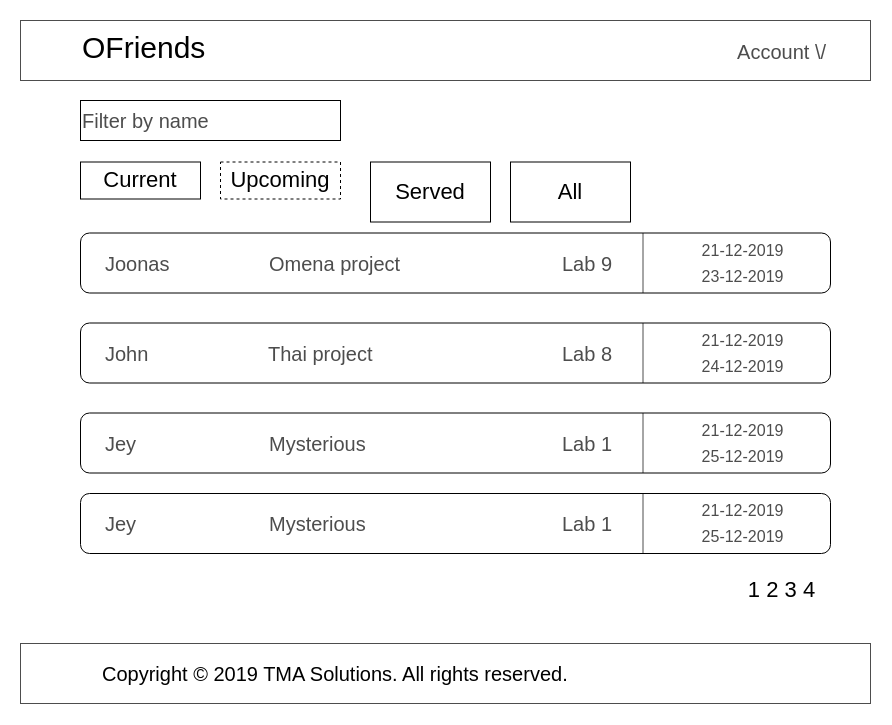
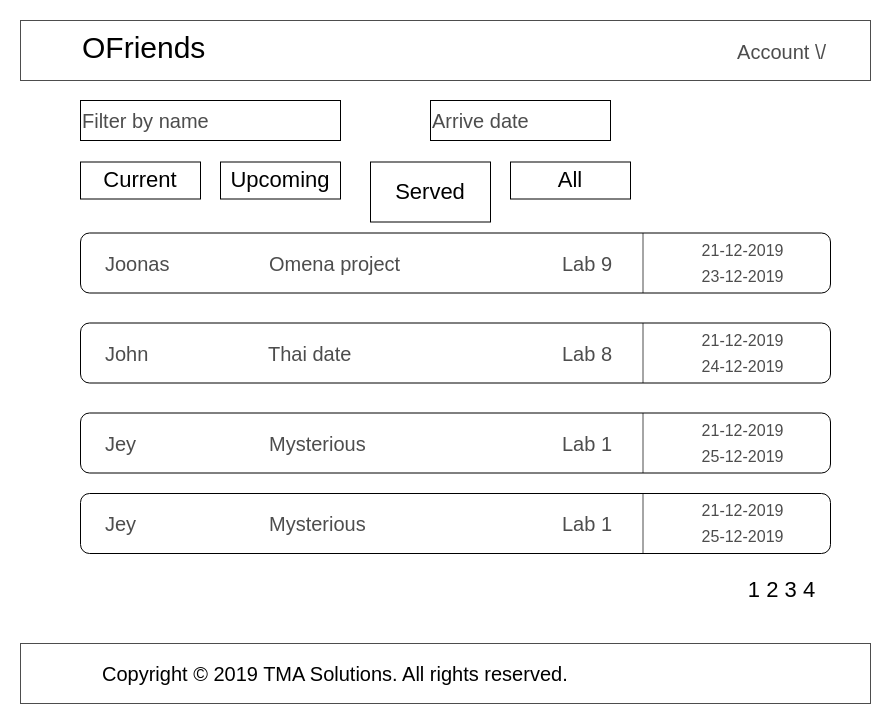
none -> (521, 121)
(281, 181) -> (281, 181)
(571, 192) -> (571, 181)
(331, 354) -> (314, 354)
